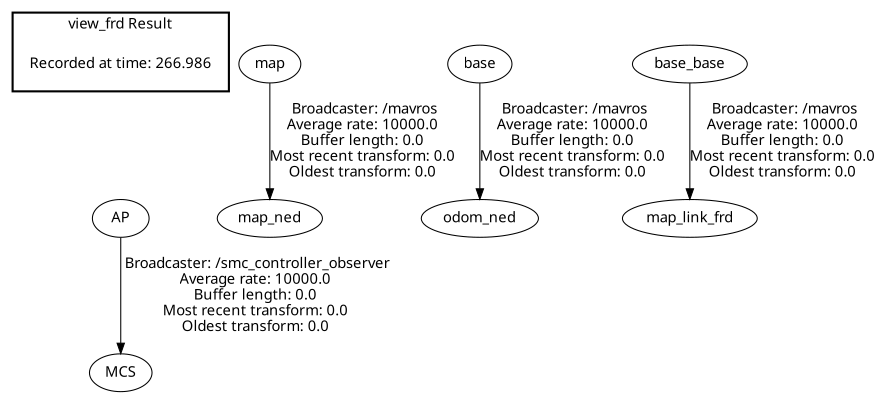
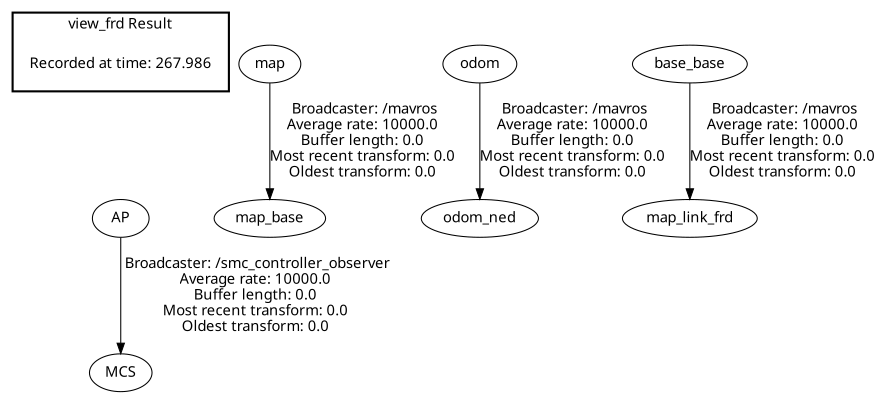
(121, 64) -> (121, 64)
(480, 64) -> (480, 64)
(270, 218) -> (270, 218)
